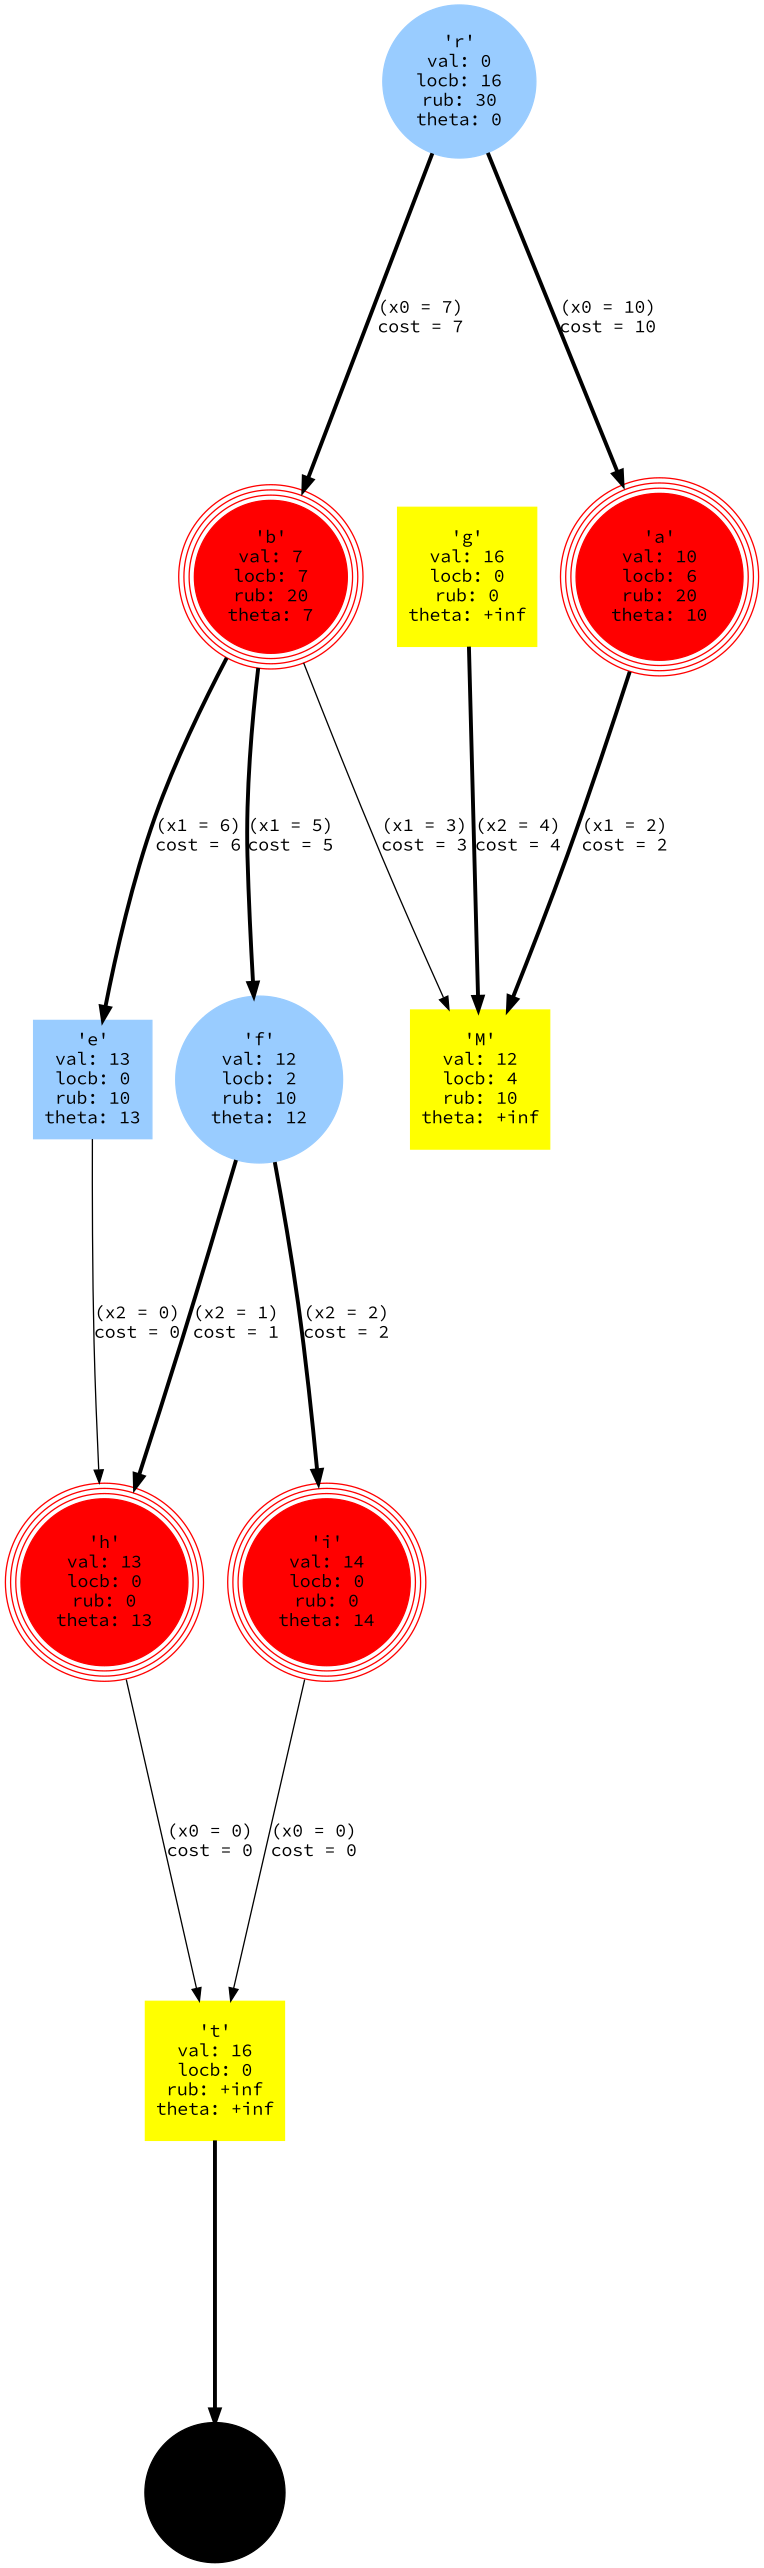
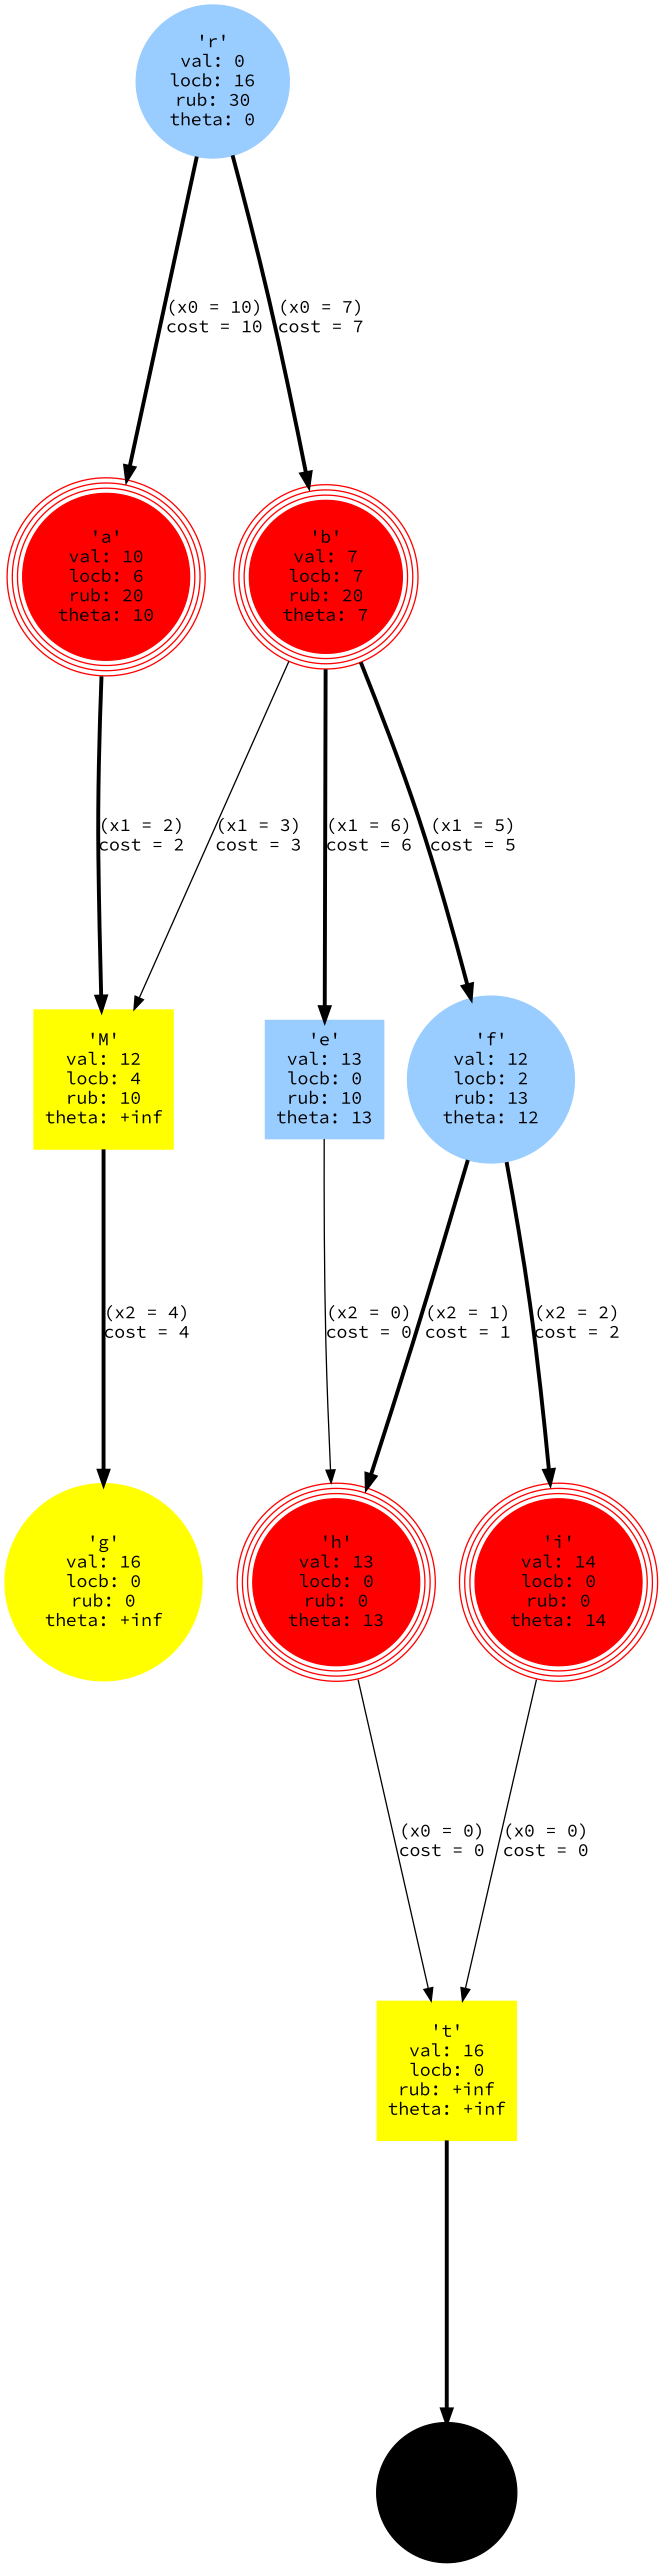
(467, 577) -> (104, 1582)
(473, 822) -> (104, 1310)
(259, 1080) -> (491, 1080)
